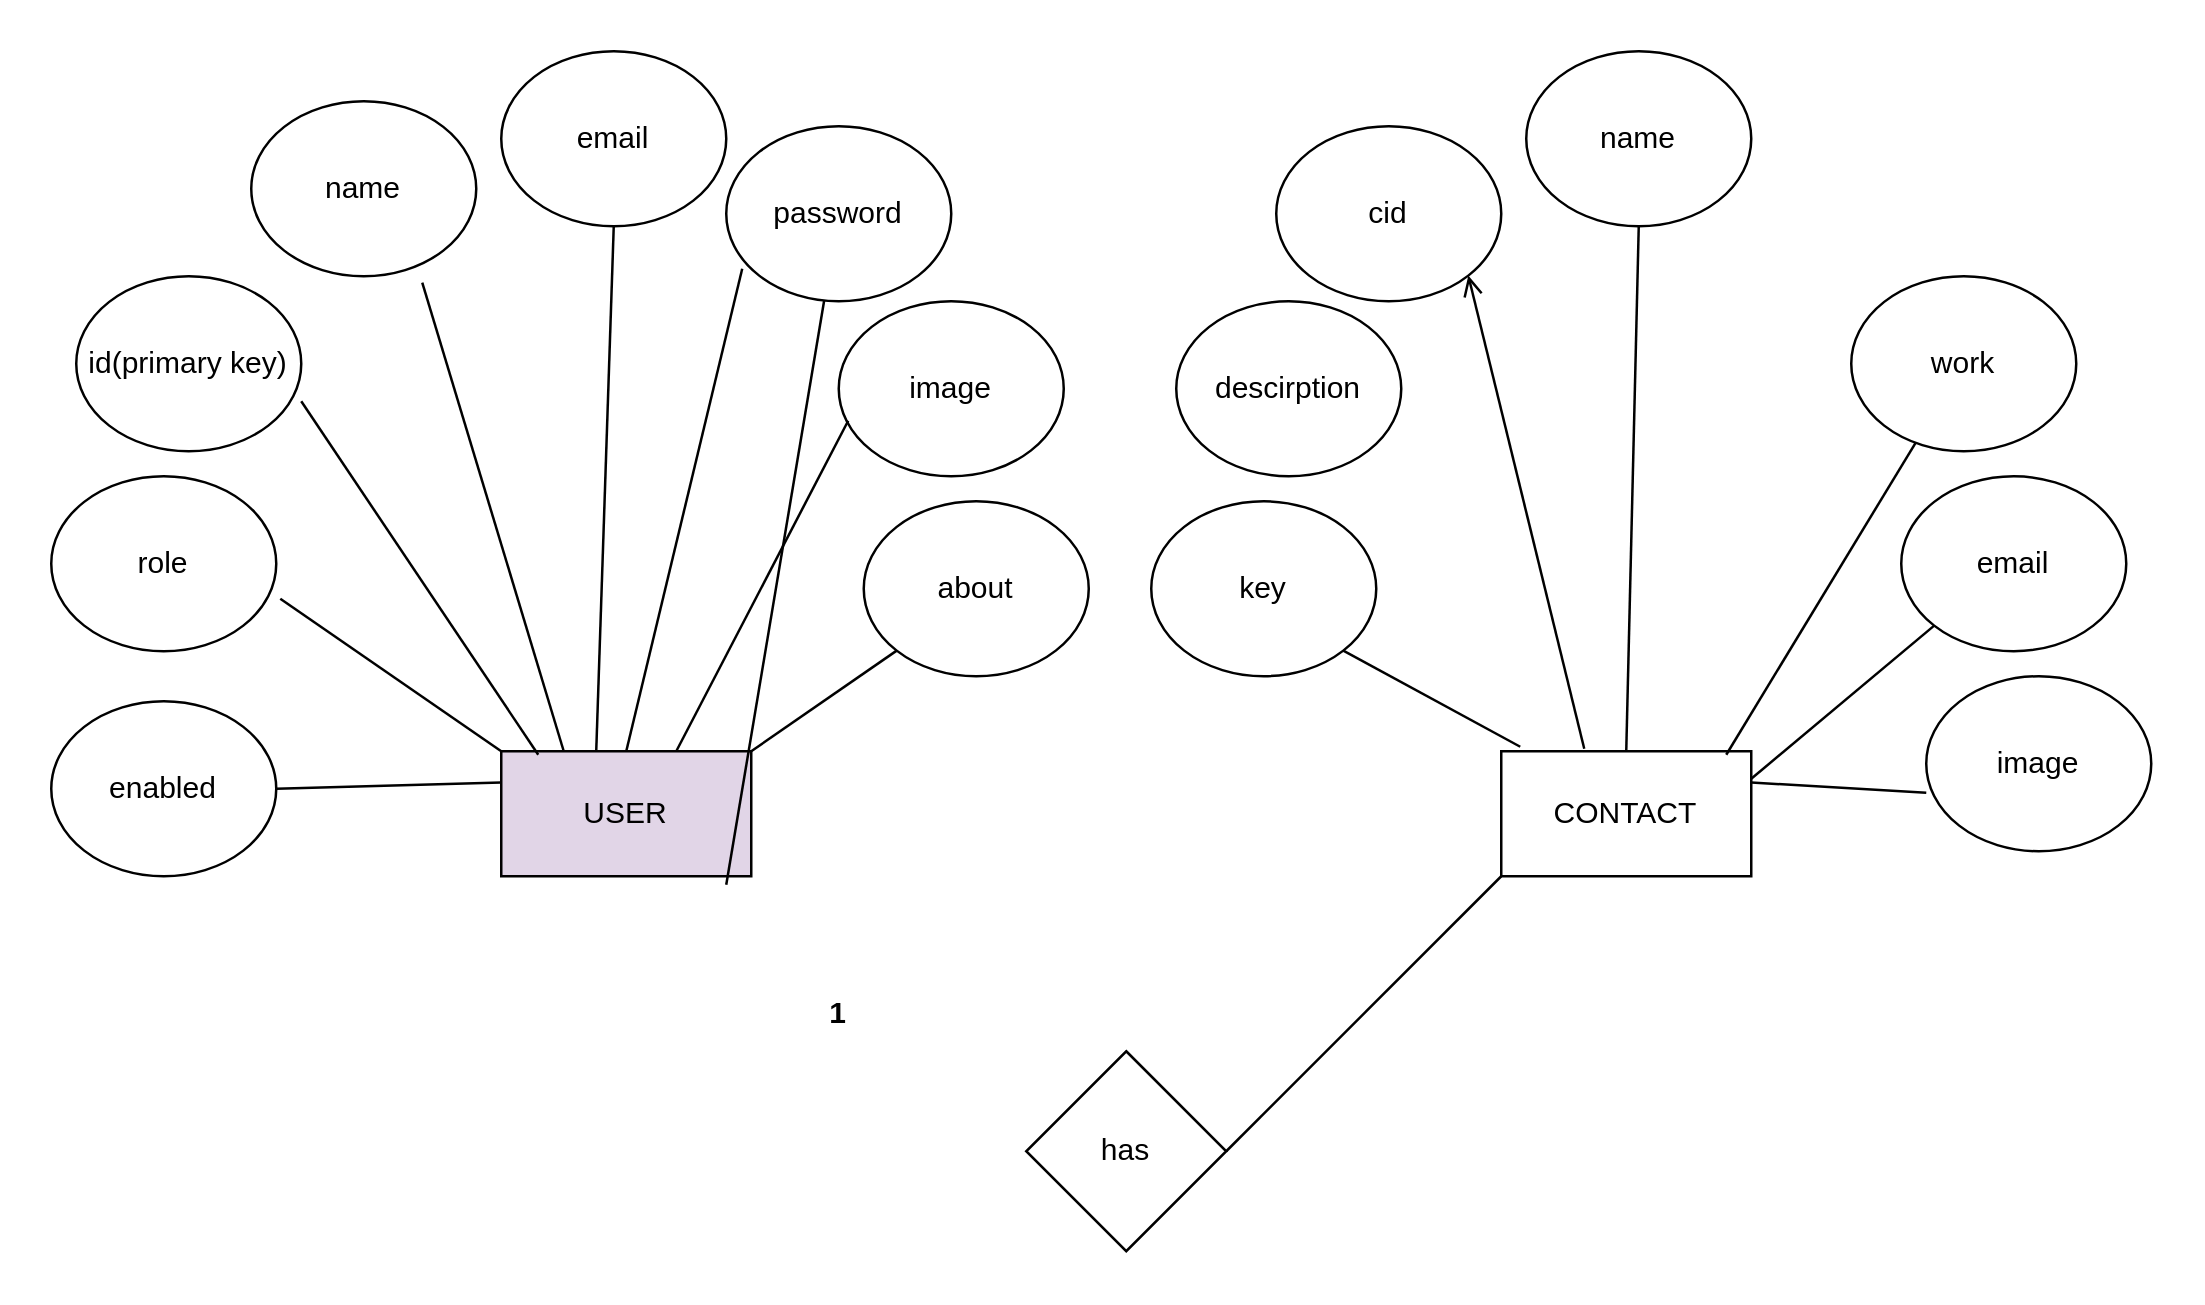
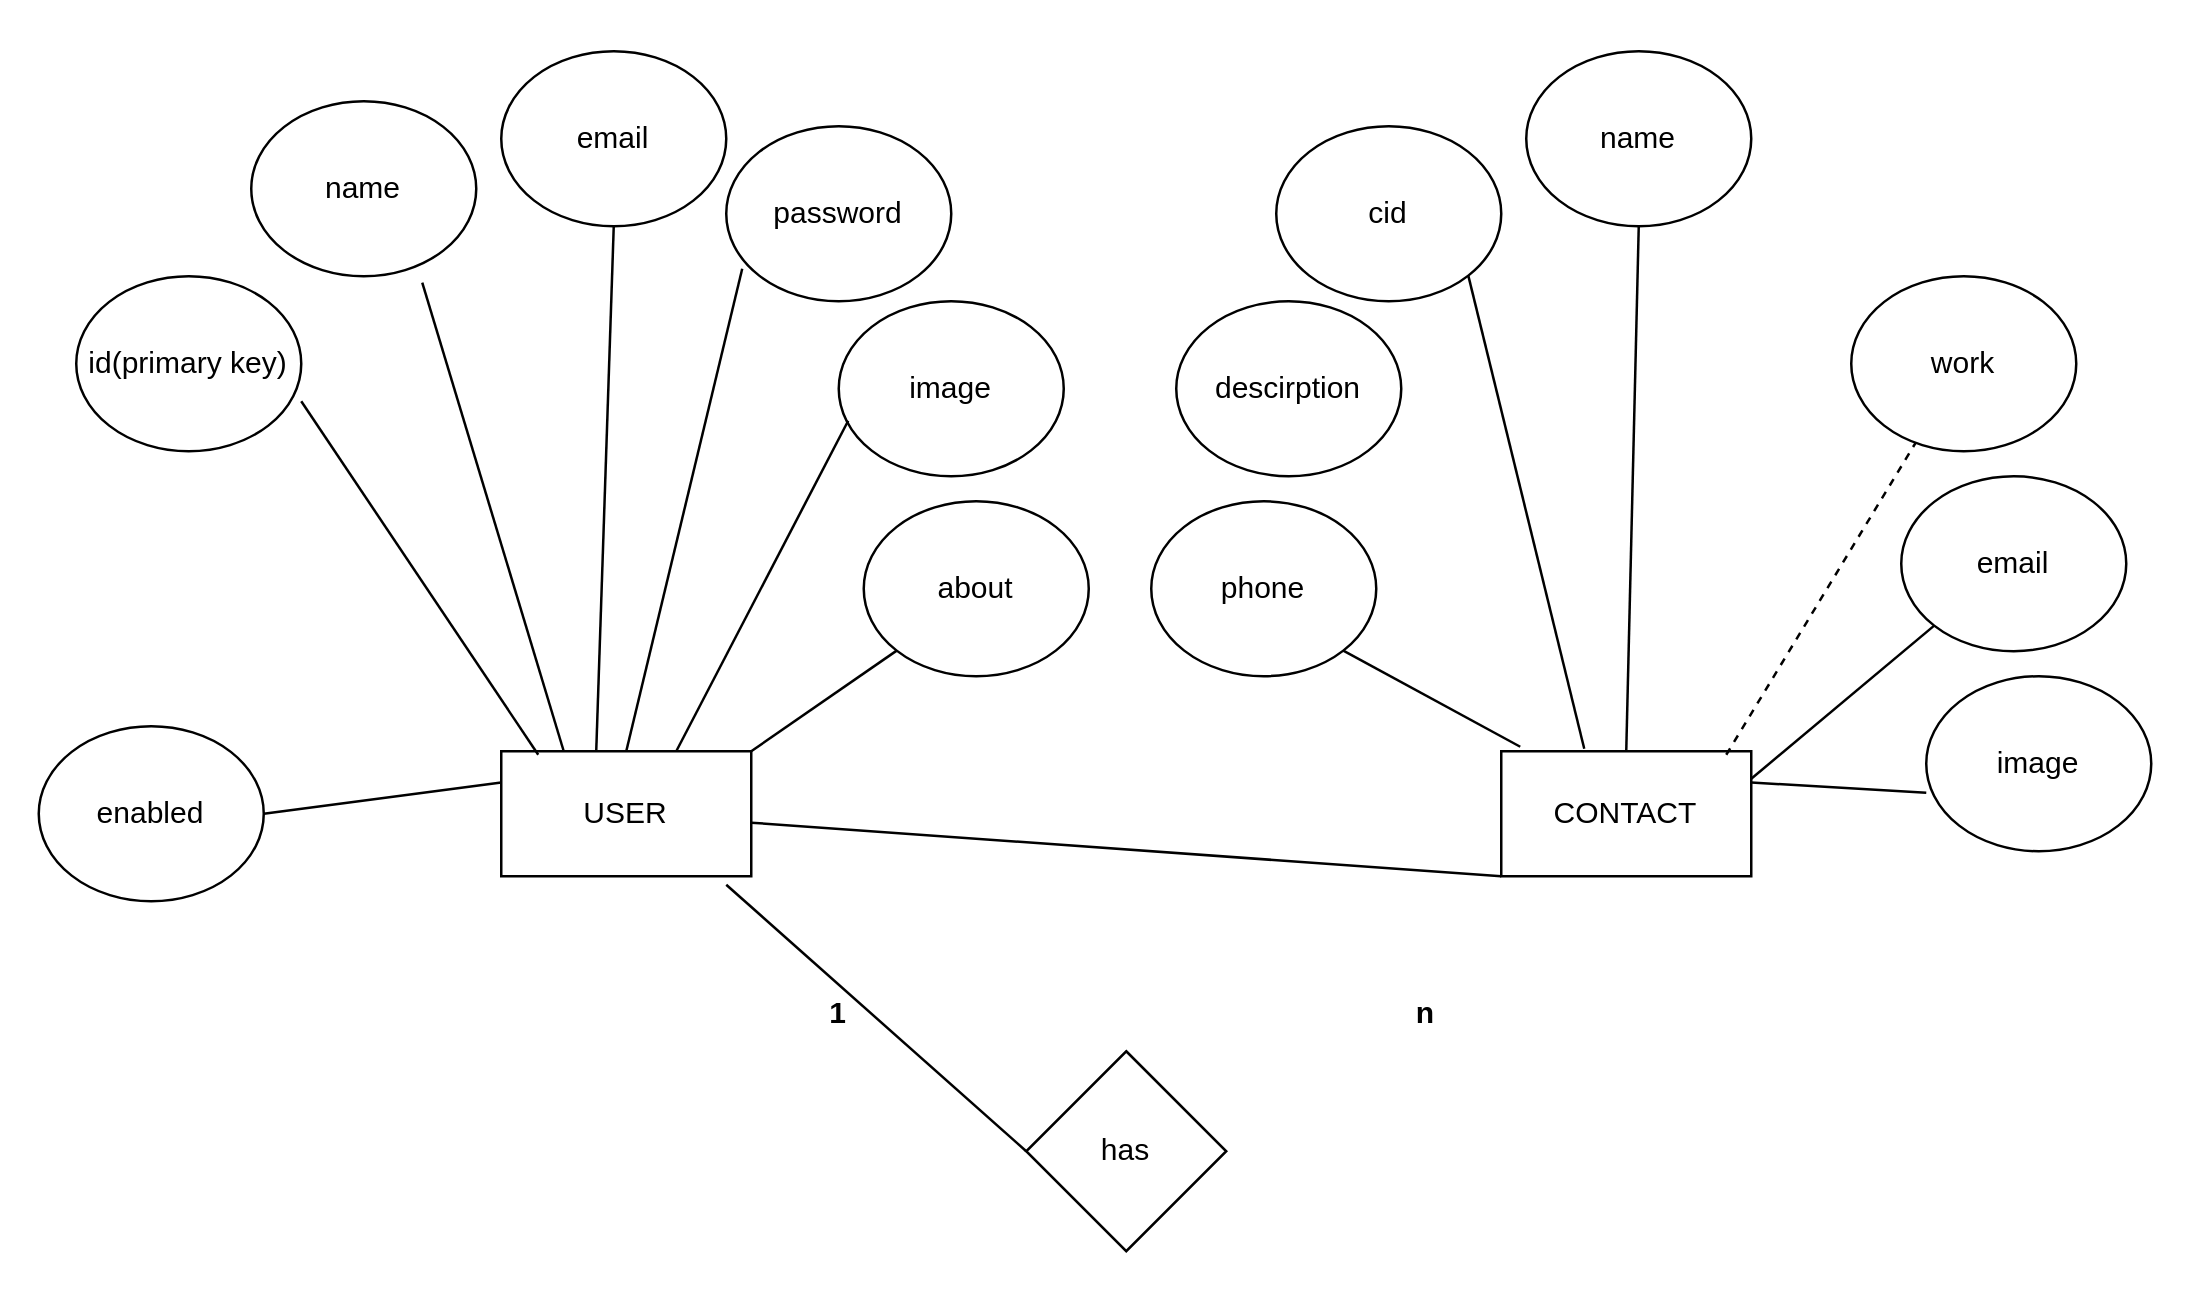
(1470, 284) -> (1470, 281)
(164, 564) -> none
(1264, 589) -> (1264, 589)
(1821, 599) -> (1821, 599)
(391, 675) -> none
(754, 722) -> (876, 1018)
(164, 789) -> (151, 814)
(626, 814) -> (626, 814)
(1364, 1014) -> (1127, 849)
none -> (1426, 1014)
